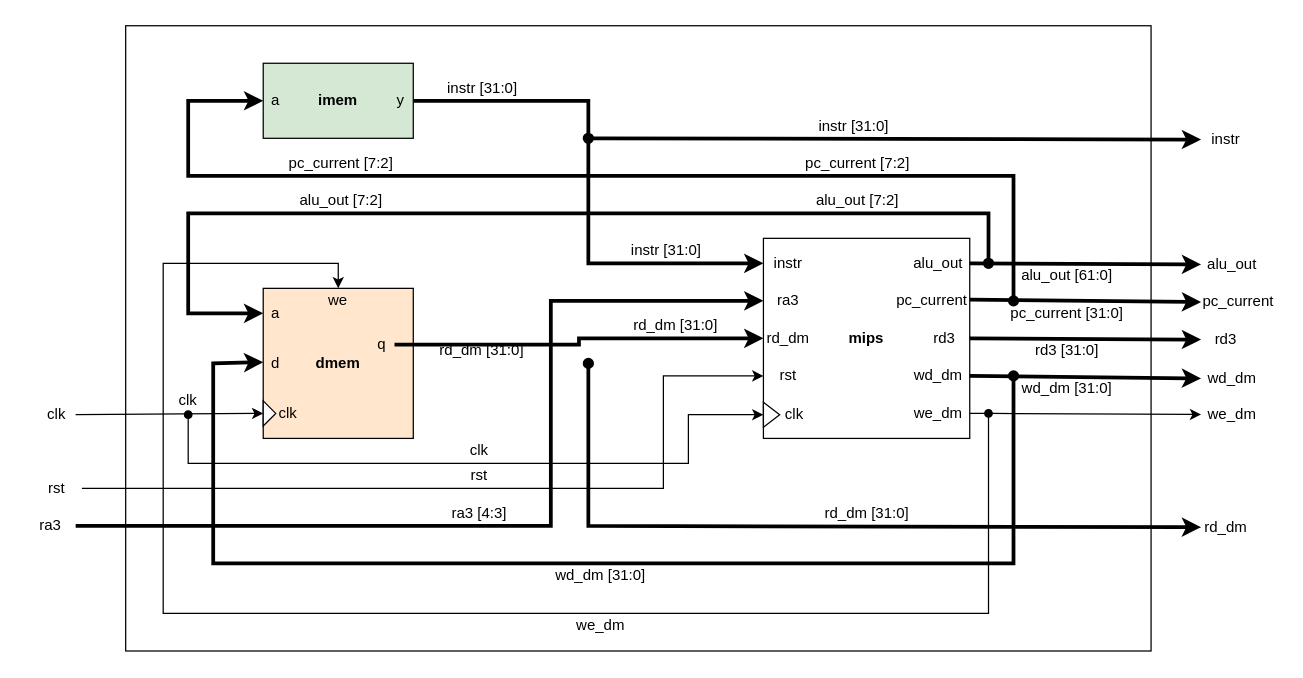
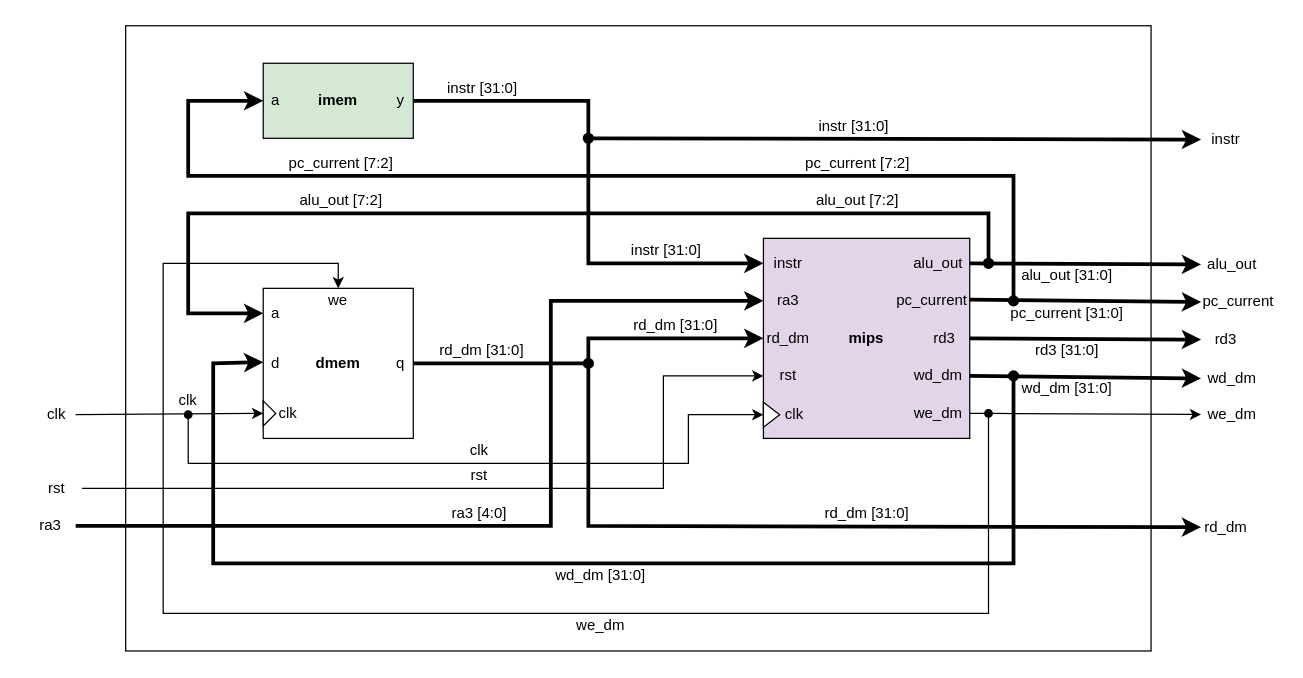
(1067, 276) -> (1067, 276)
(866, 338) -> (866, 338)
(382, 344) -> (401, 363)
(338, 363) -> (338, 363)
(479, 513) -> (479, 513)
